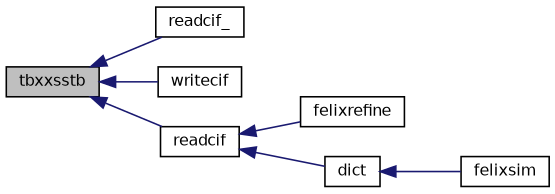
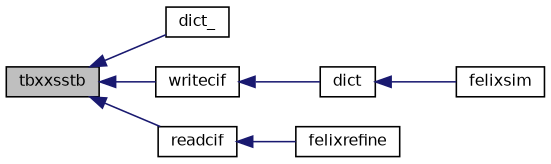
(200, 22) -> (197, 22)
(290, 159) -> (288, 82)
